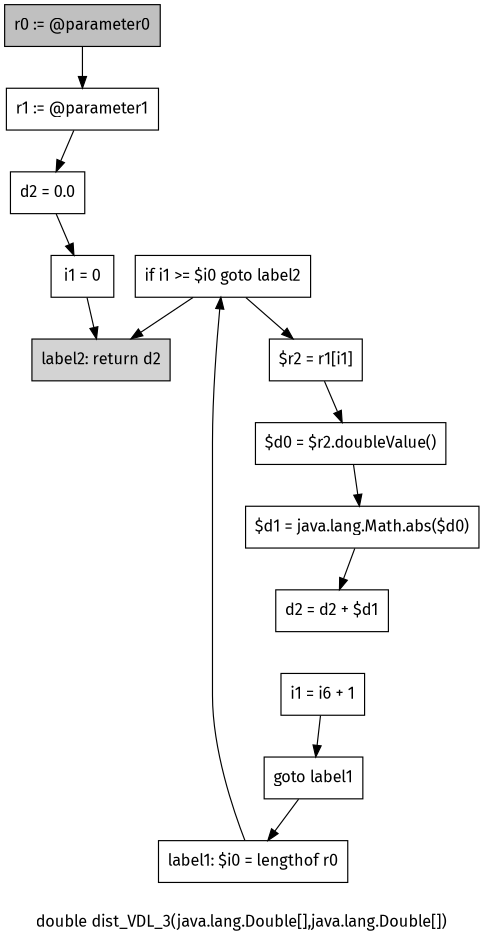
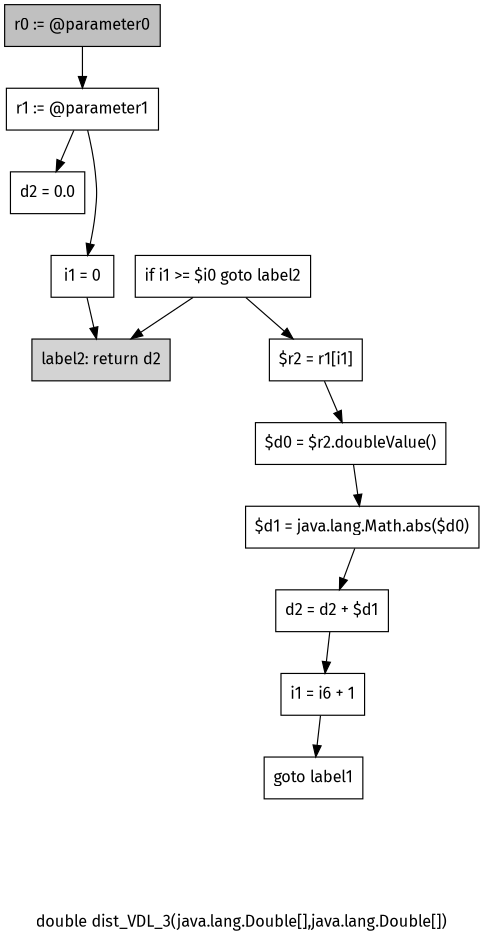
(63, 229) -> (96, 187)
none -> (328, 647)
(253, 862) -> none
